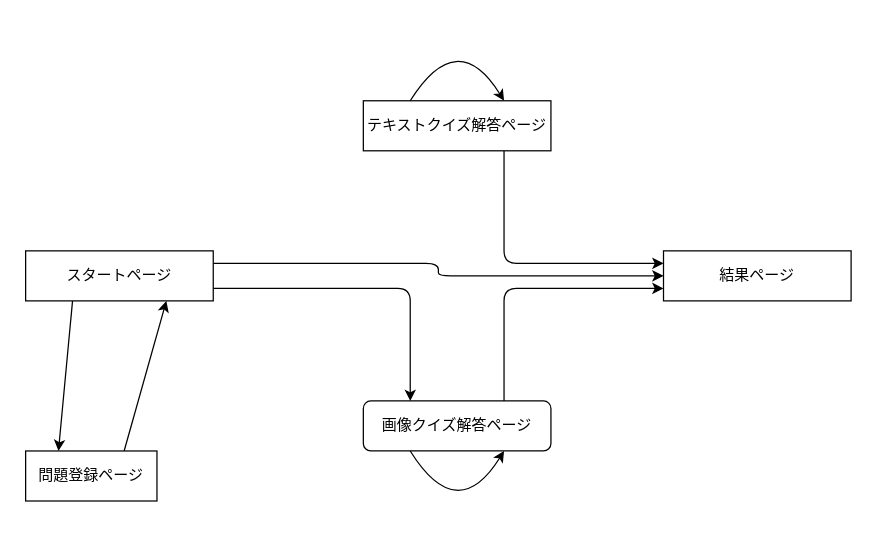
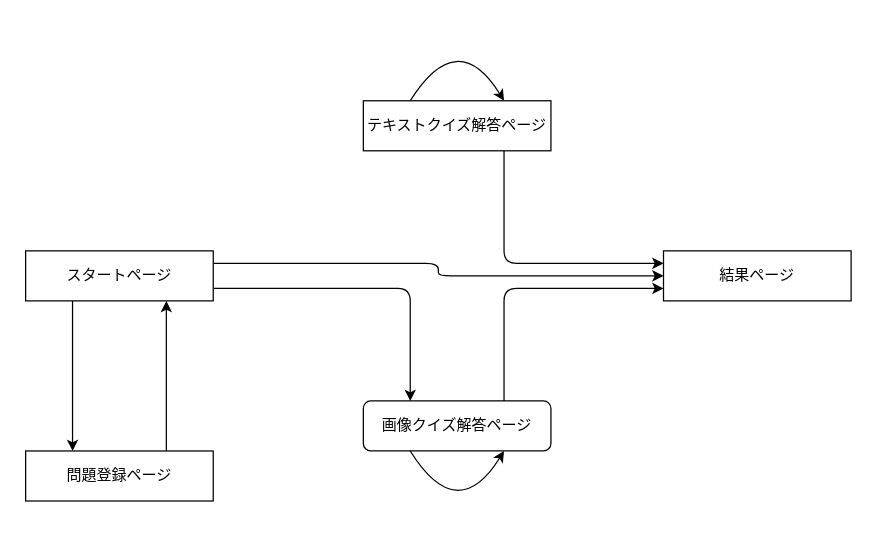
(91, 476) -> (119, 476)
